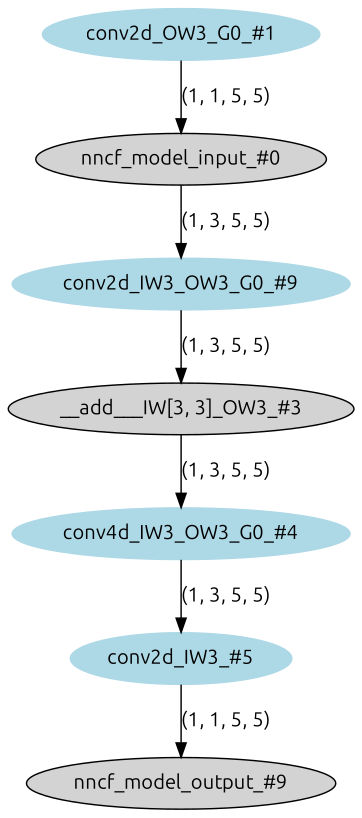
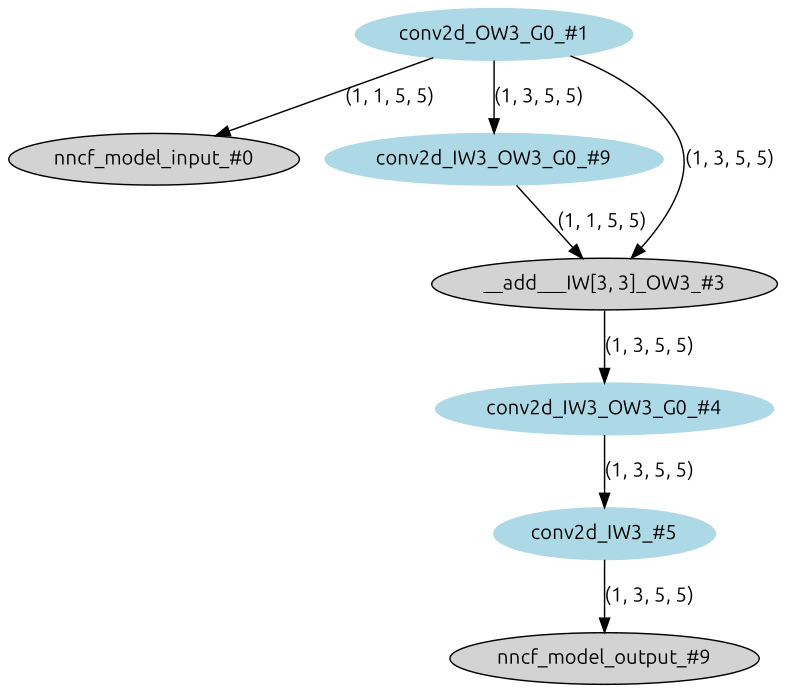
none -> (675, 131)
(181, 214) -> (494, 90)
(226, 346) -> (602, 222)
(181, 534) -> (605, 409)
(226, 721) -> (650, 596)
